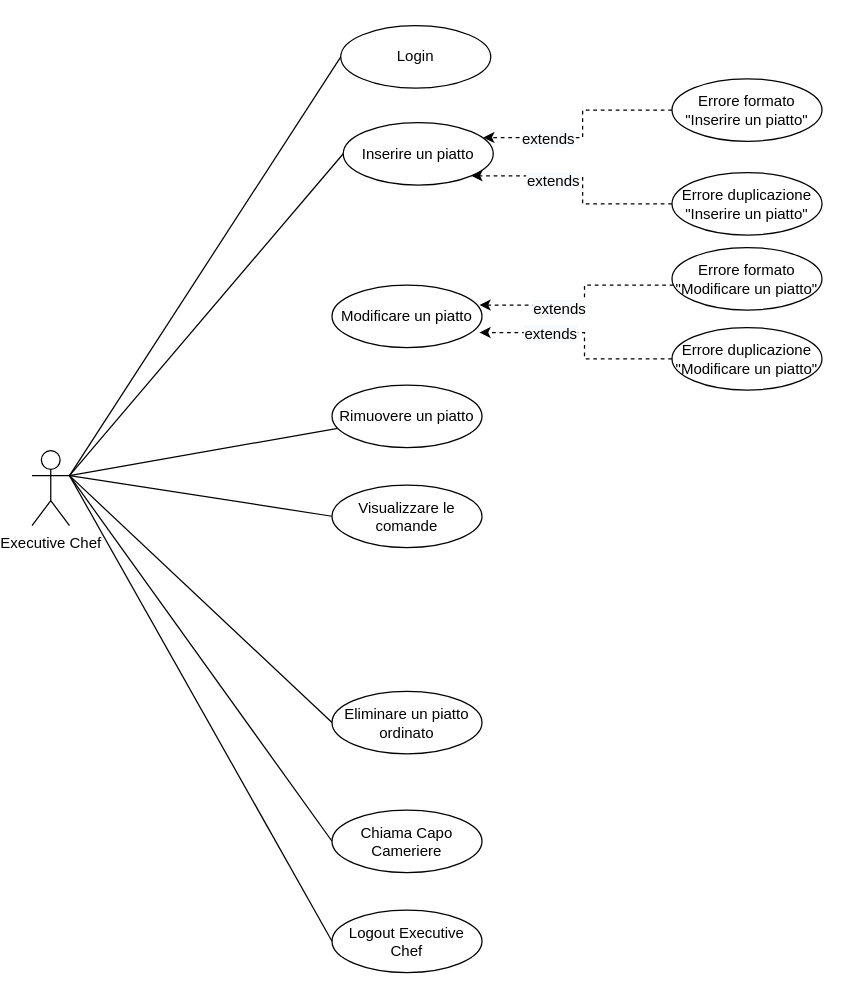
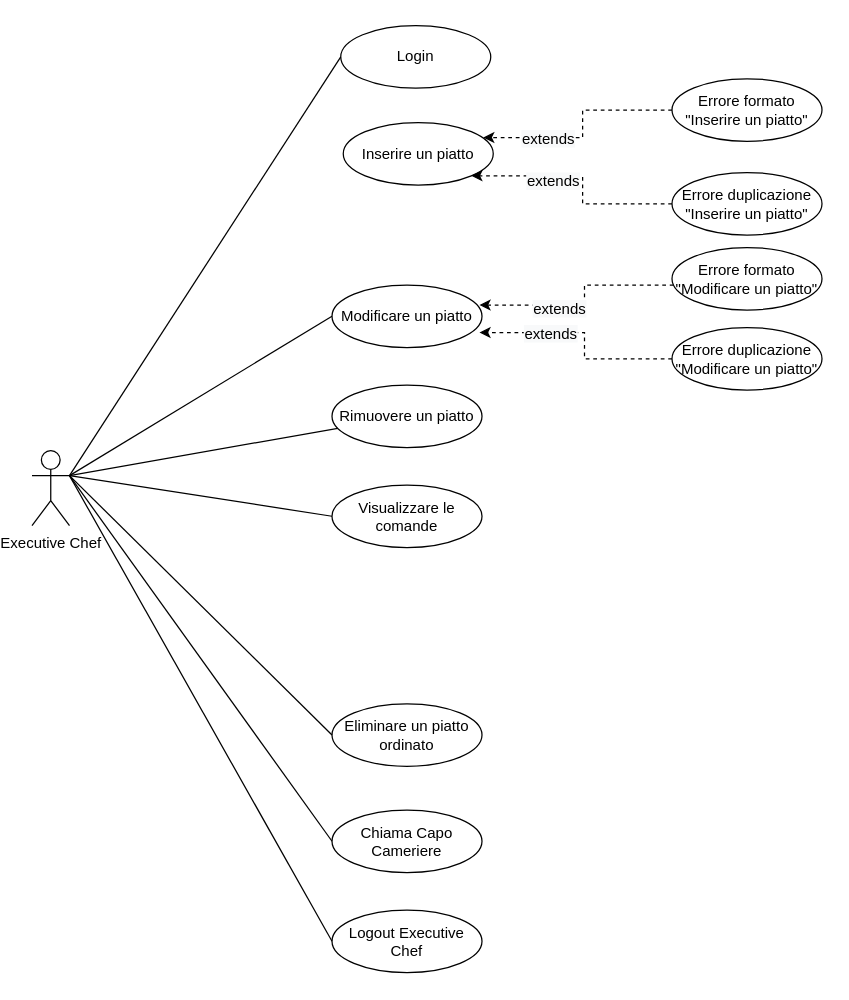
(209, 311) -> none
none -> (204, 394)
(407, 723) -> (407, 735)
